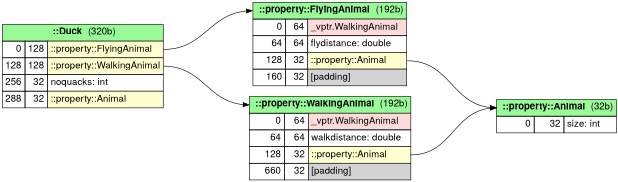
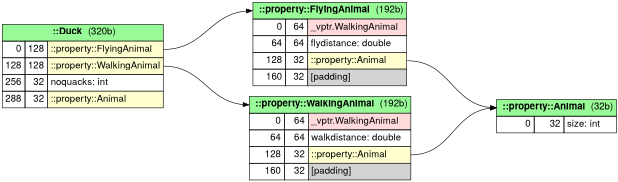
(273, 171) -> (273, 171)
